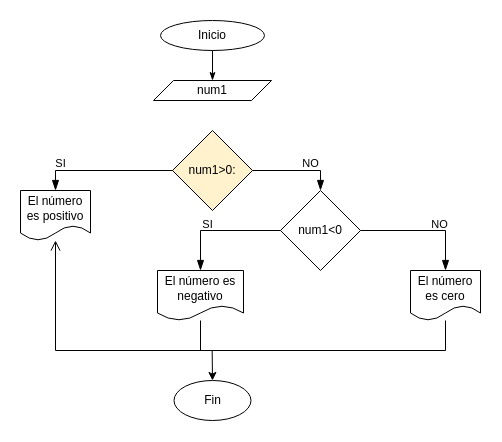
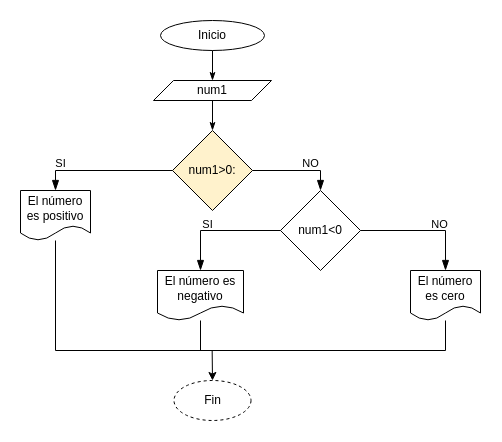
none -> (213, 112)
(56, 247) -> (56, 246)
(213, 401) -> (213, 401)
